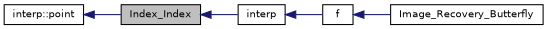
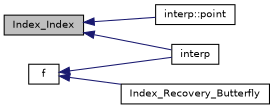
(108, 15) -> (125, 19)
(309, 15) -> (121, 64)
(467, 15) -> (195, 94)
